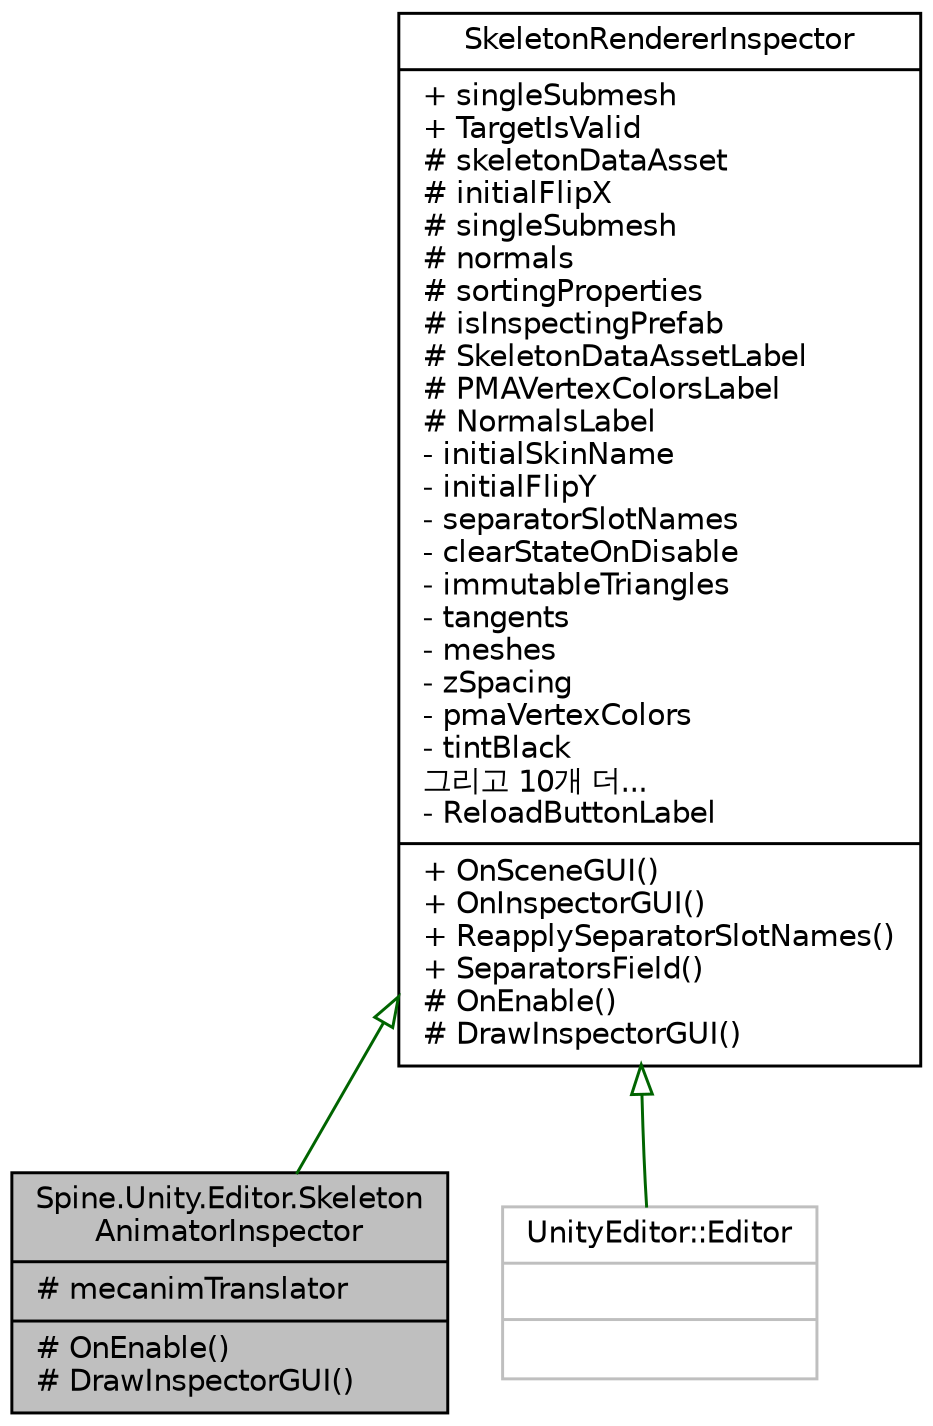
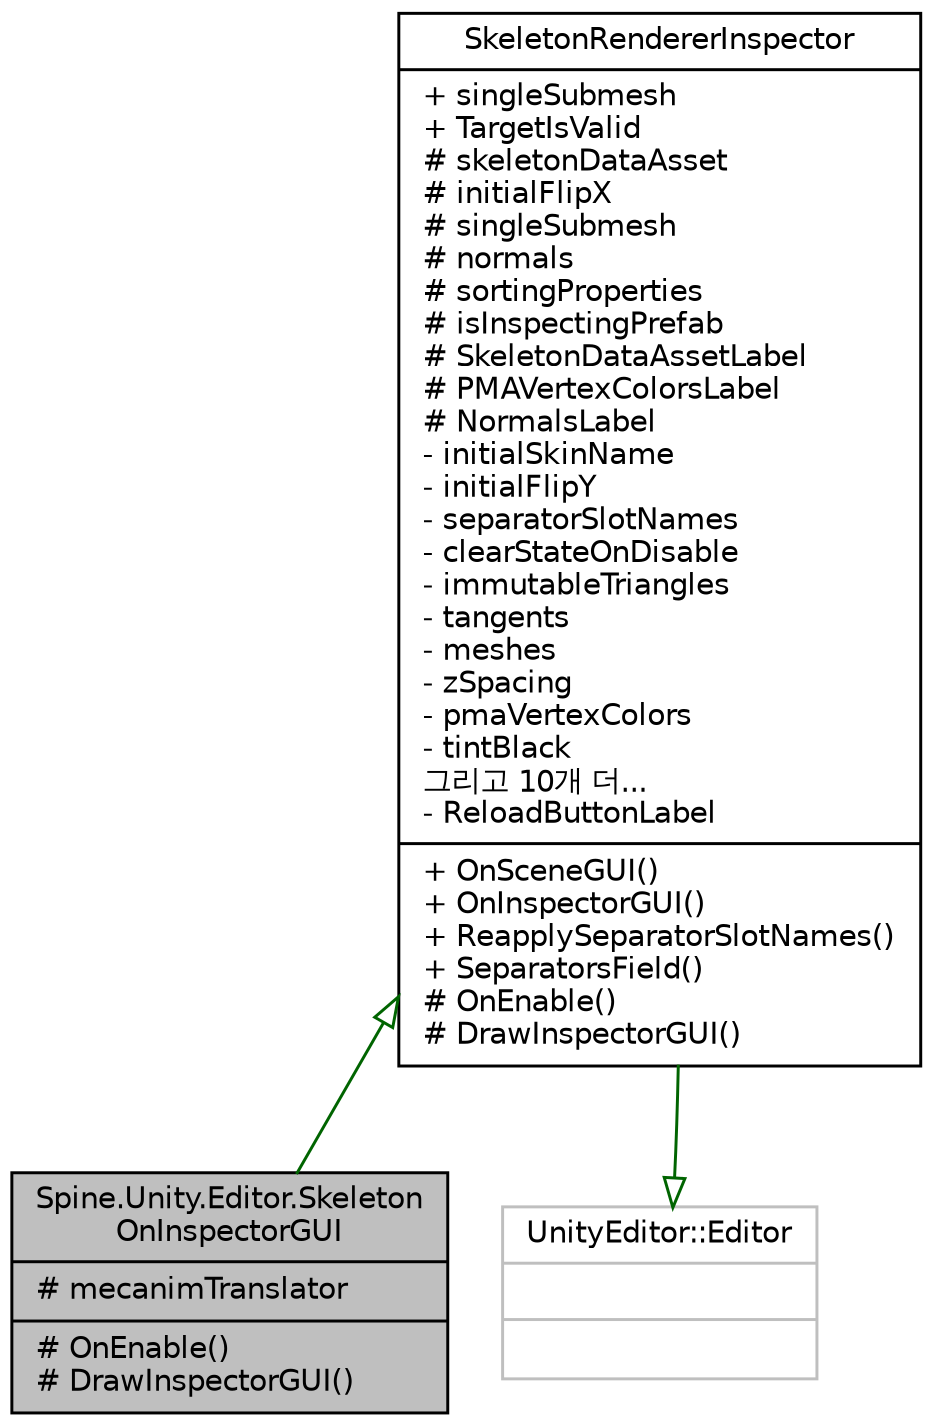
(644, 1151) -> (677, 1121)
(230, 1232) -> (230, 1232)
